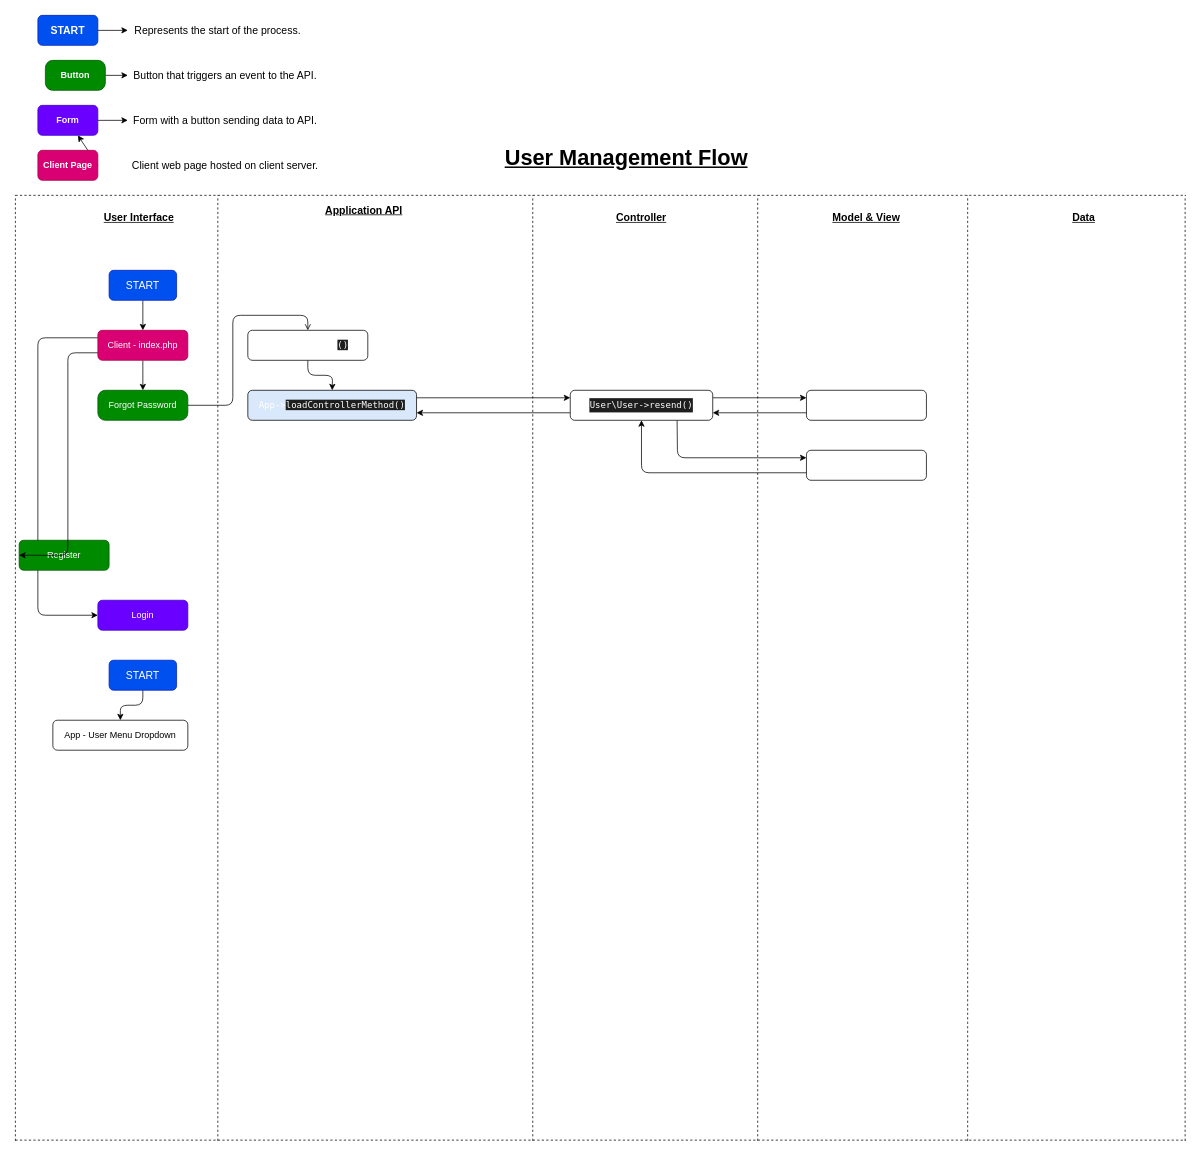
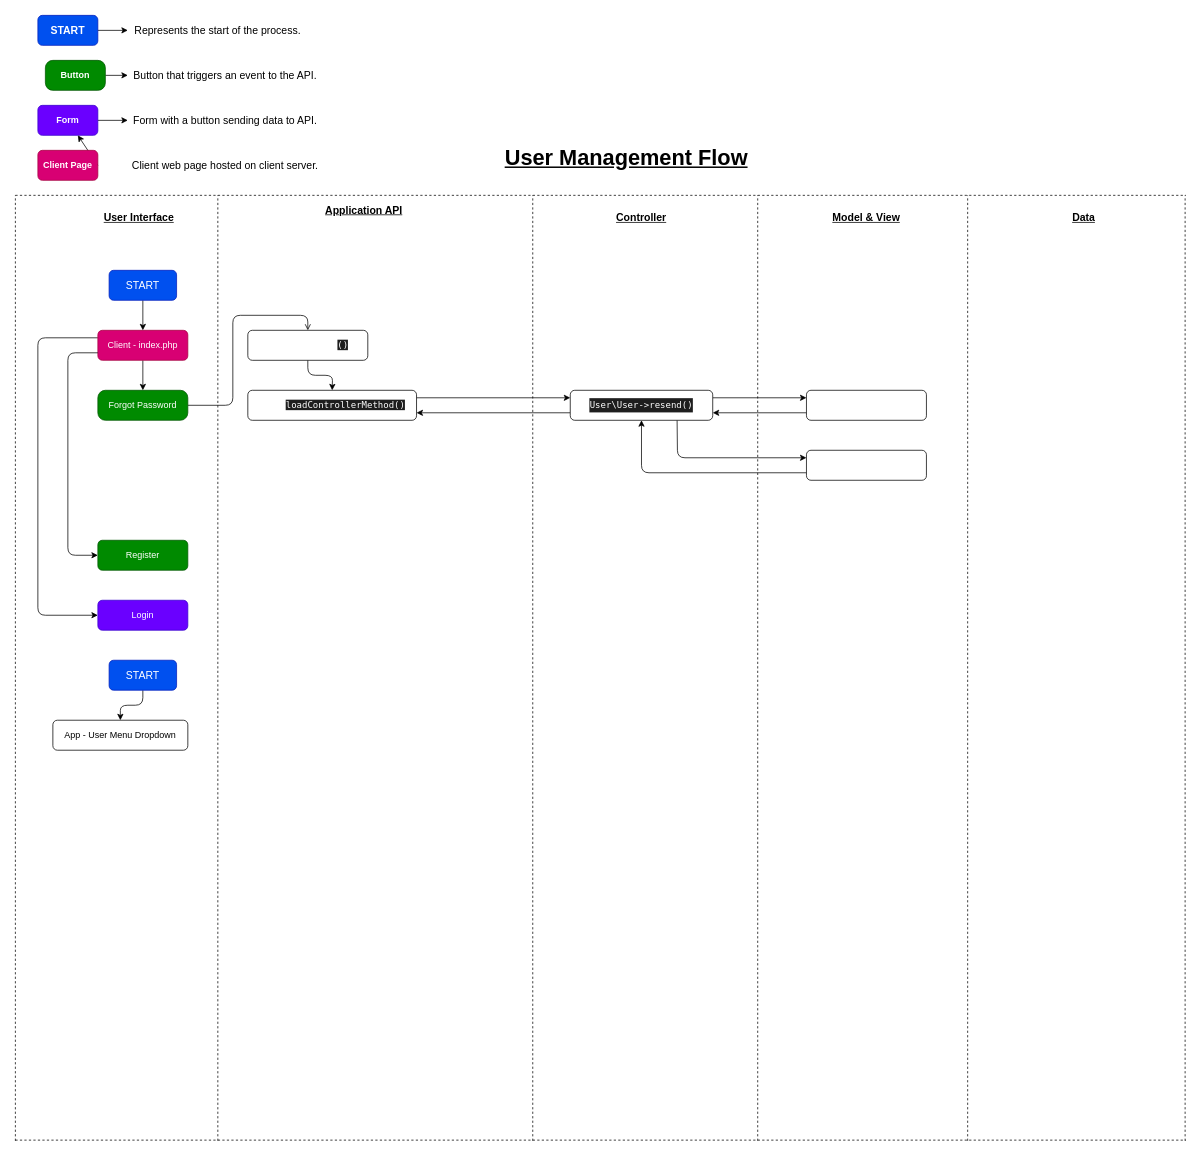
(332, 405) -> (332, 405)
(64, 555) -> (143, 555)
